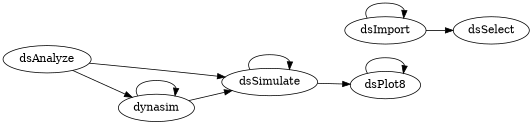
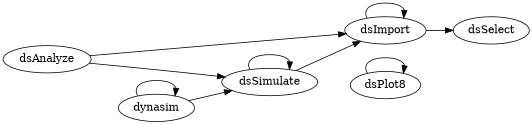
(99, 82) -> (214, 45)
(330, 84) -> (325, 58)
